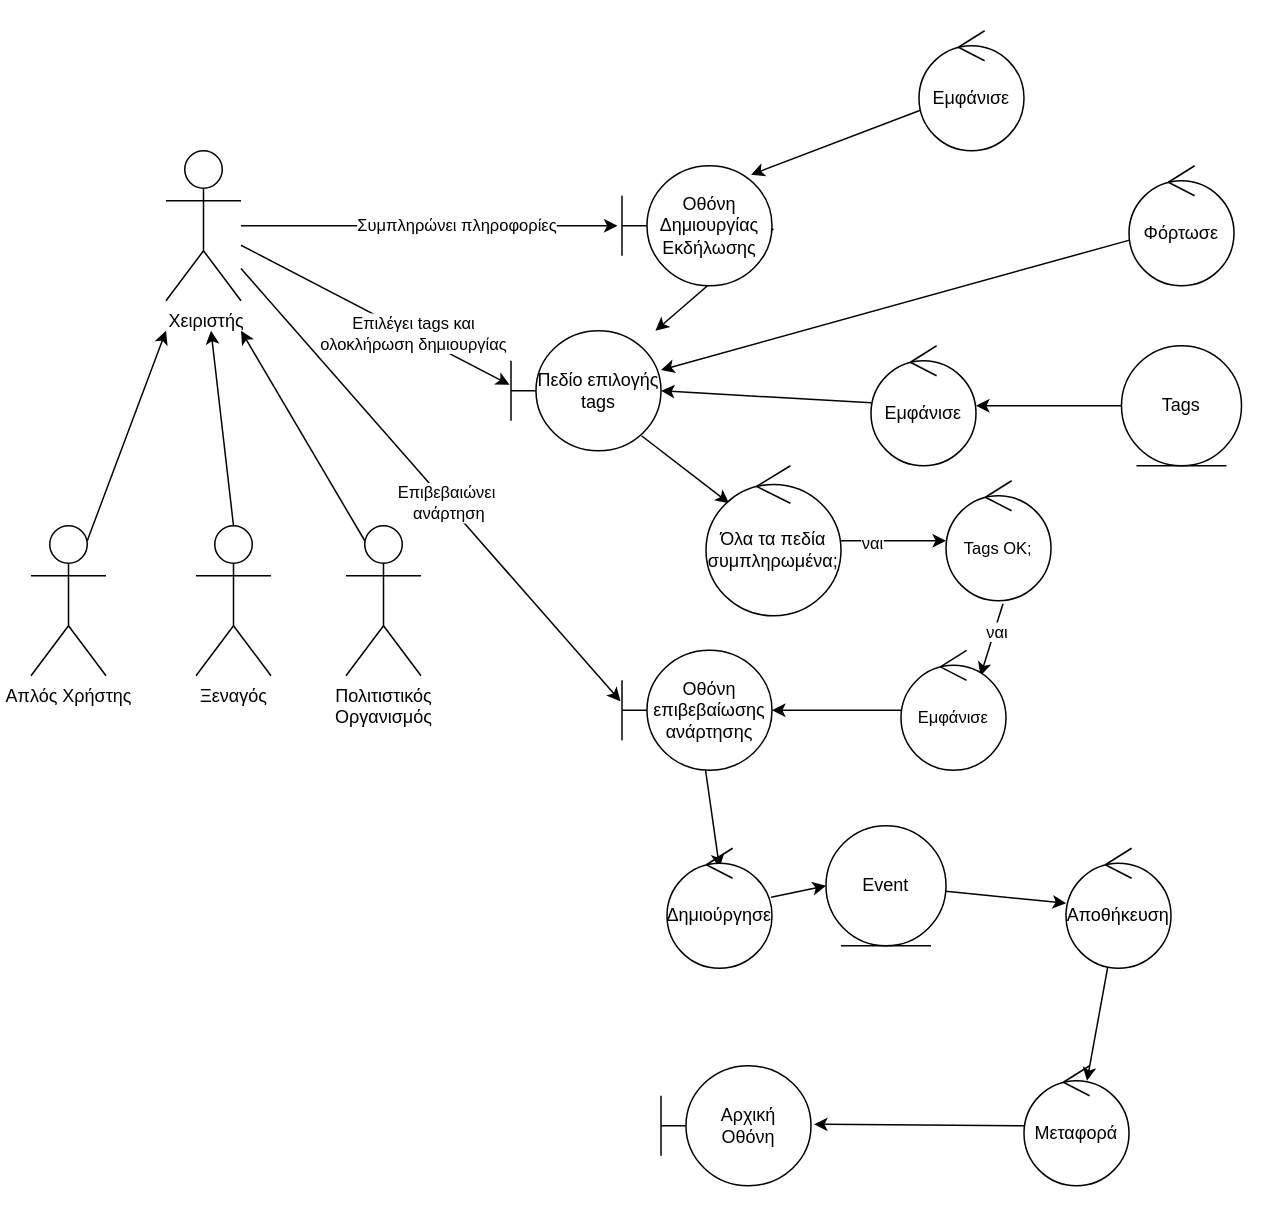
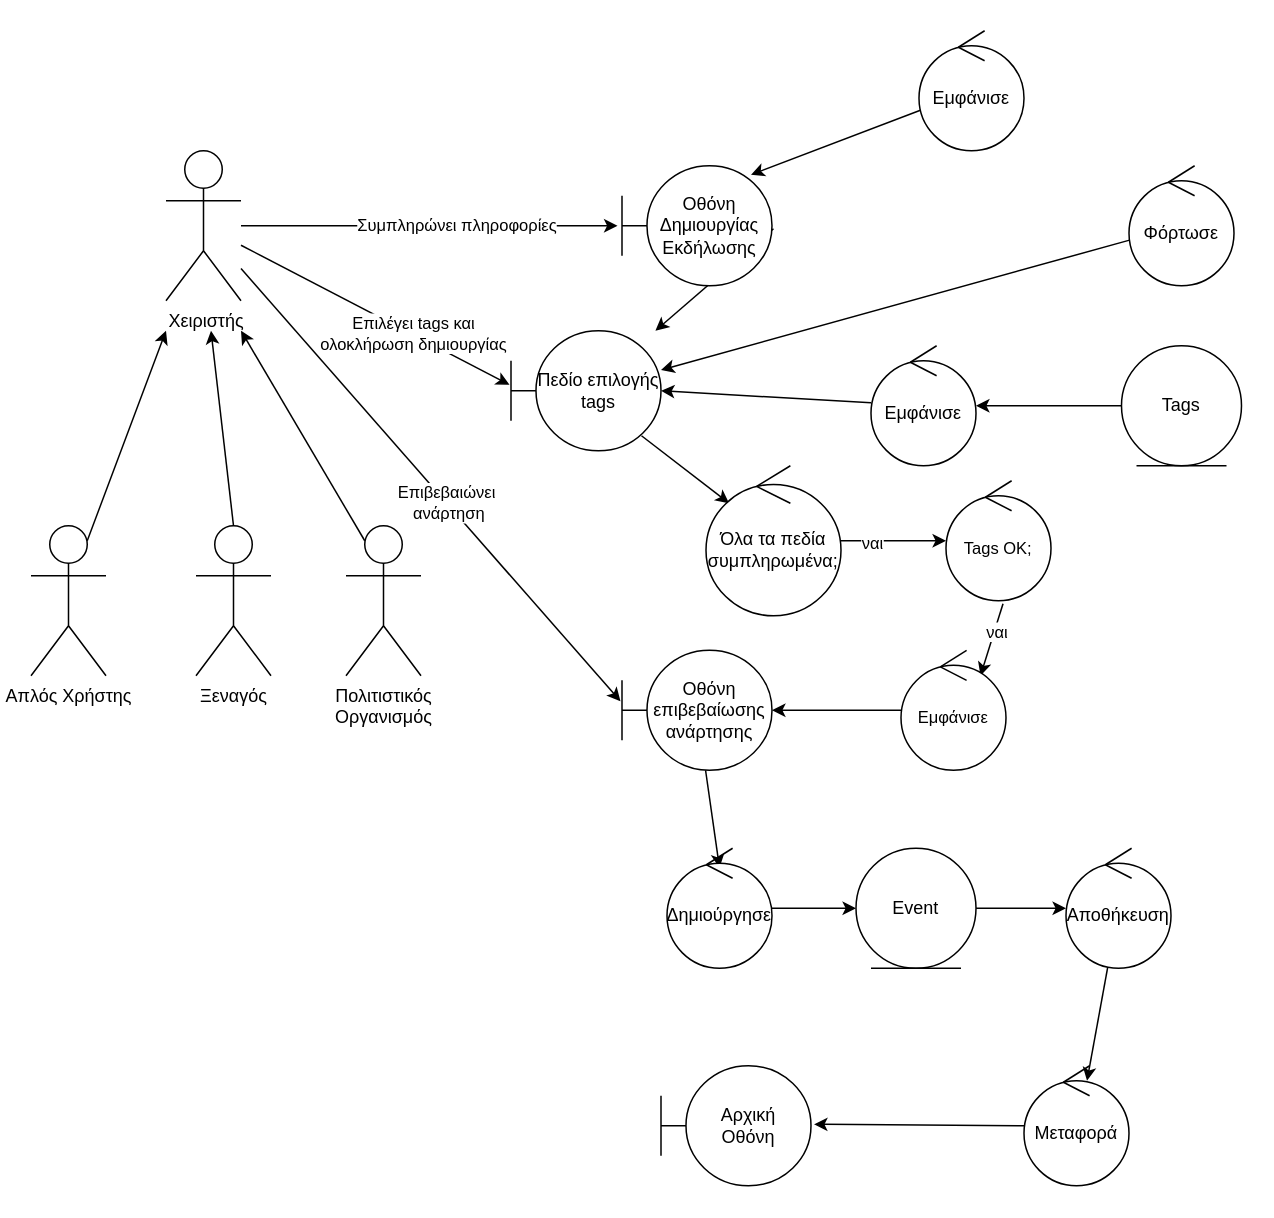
(886, 886) -> (916, 908)
